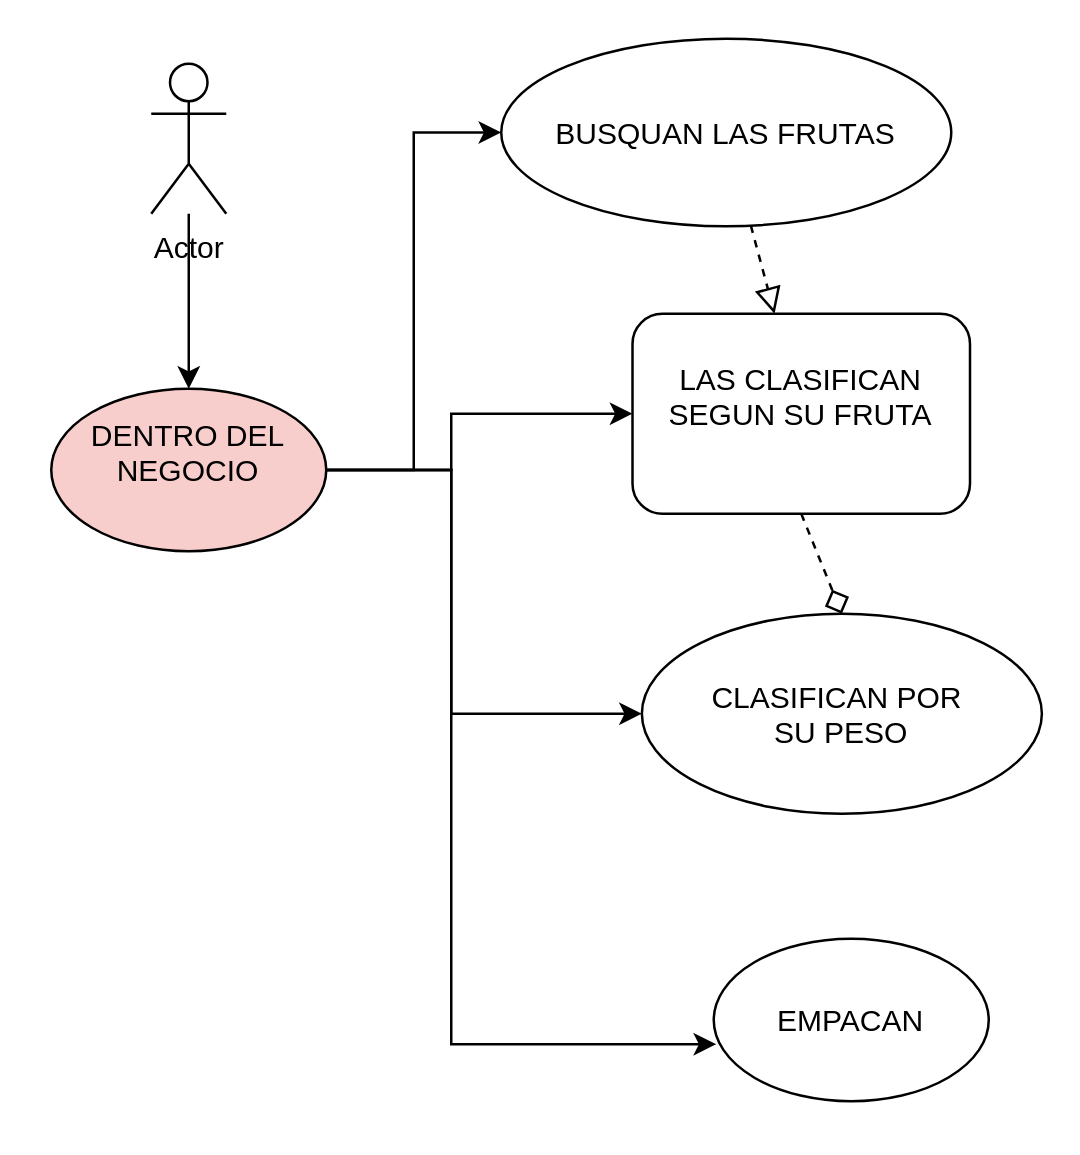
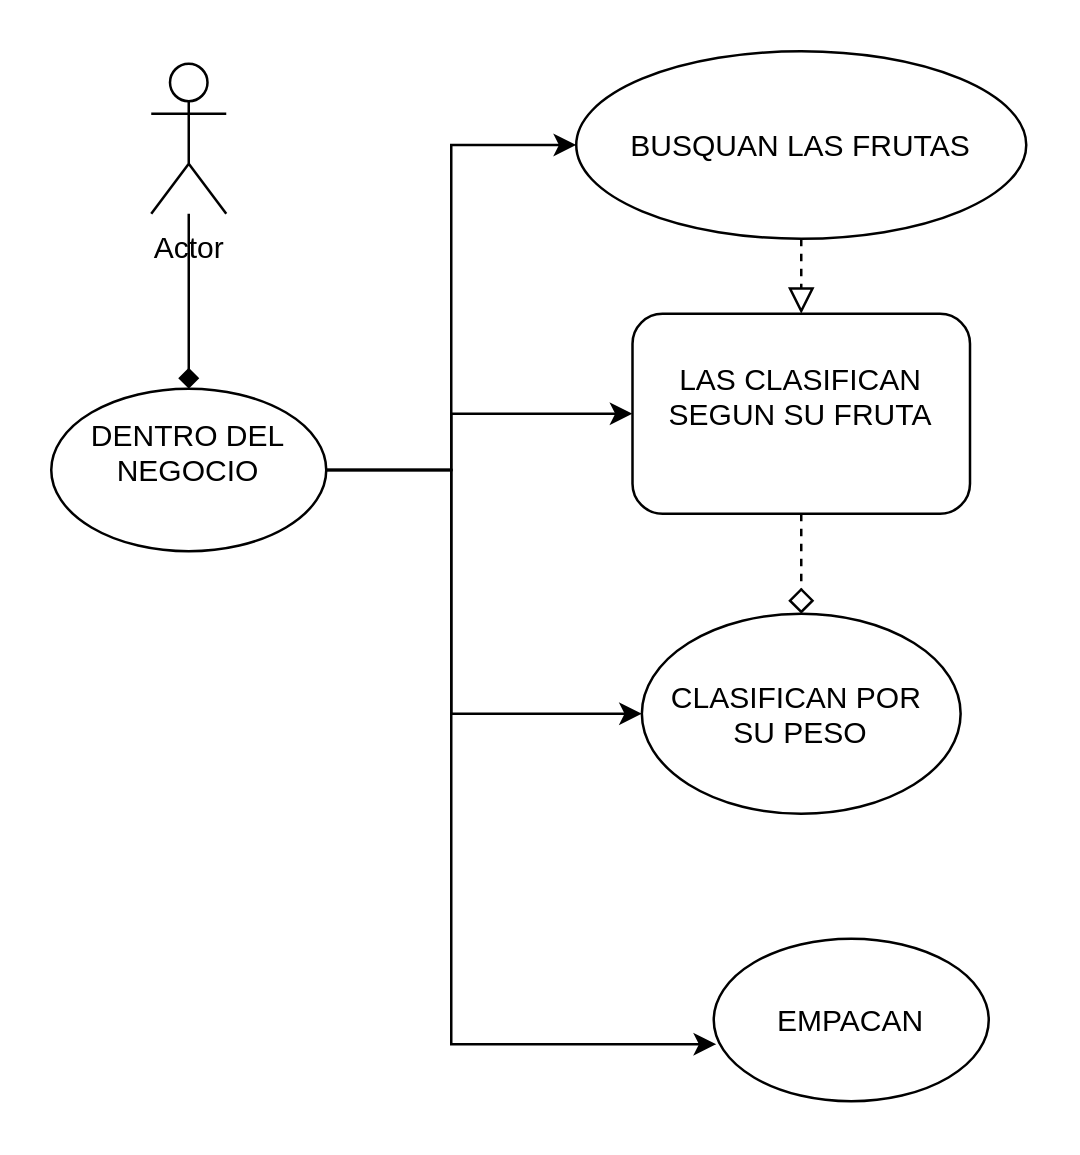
(726, 133) -> (801, 145)
(189, 369) -> (189, 368)
(189, 470) -> (189, 470)
(842, 714) -> (801, 714)
